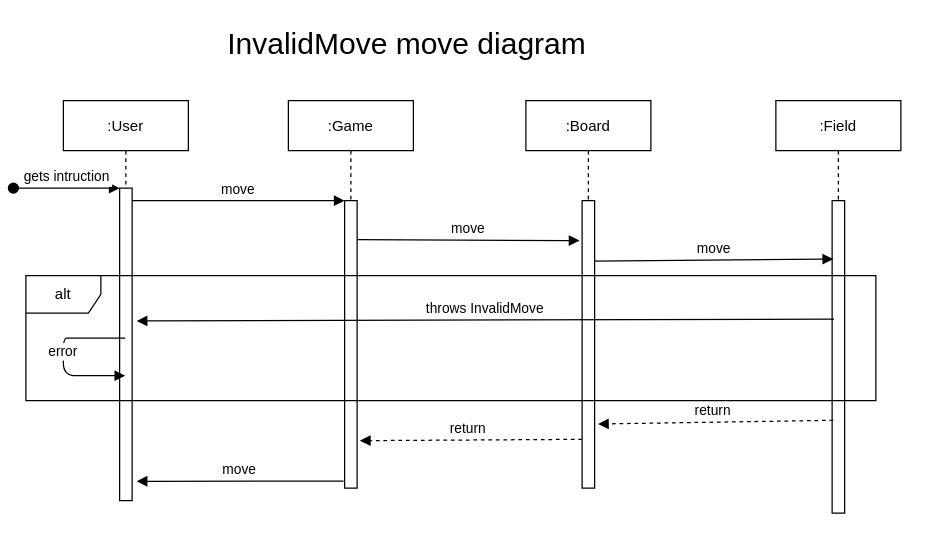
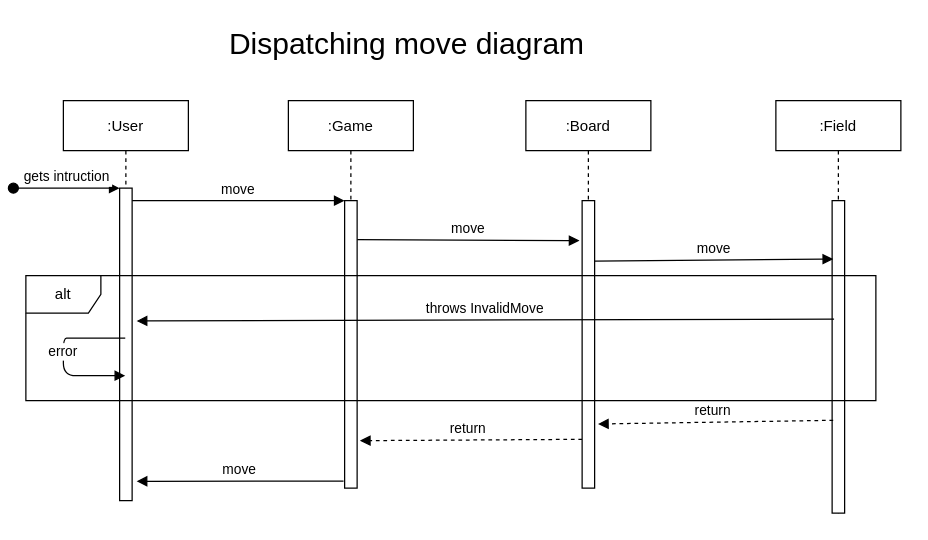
(407, 44) -> (407, 44)
